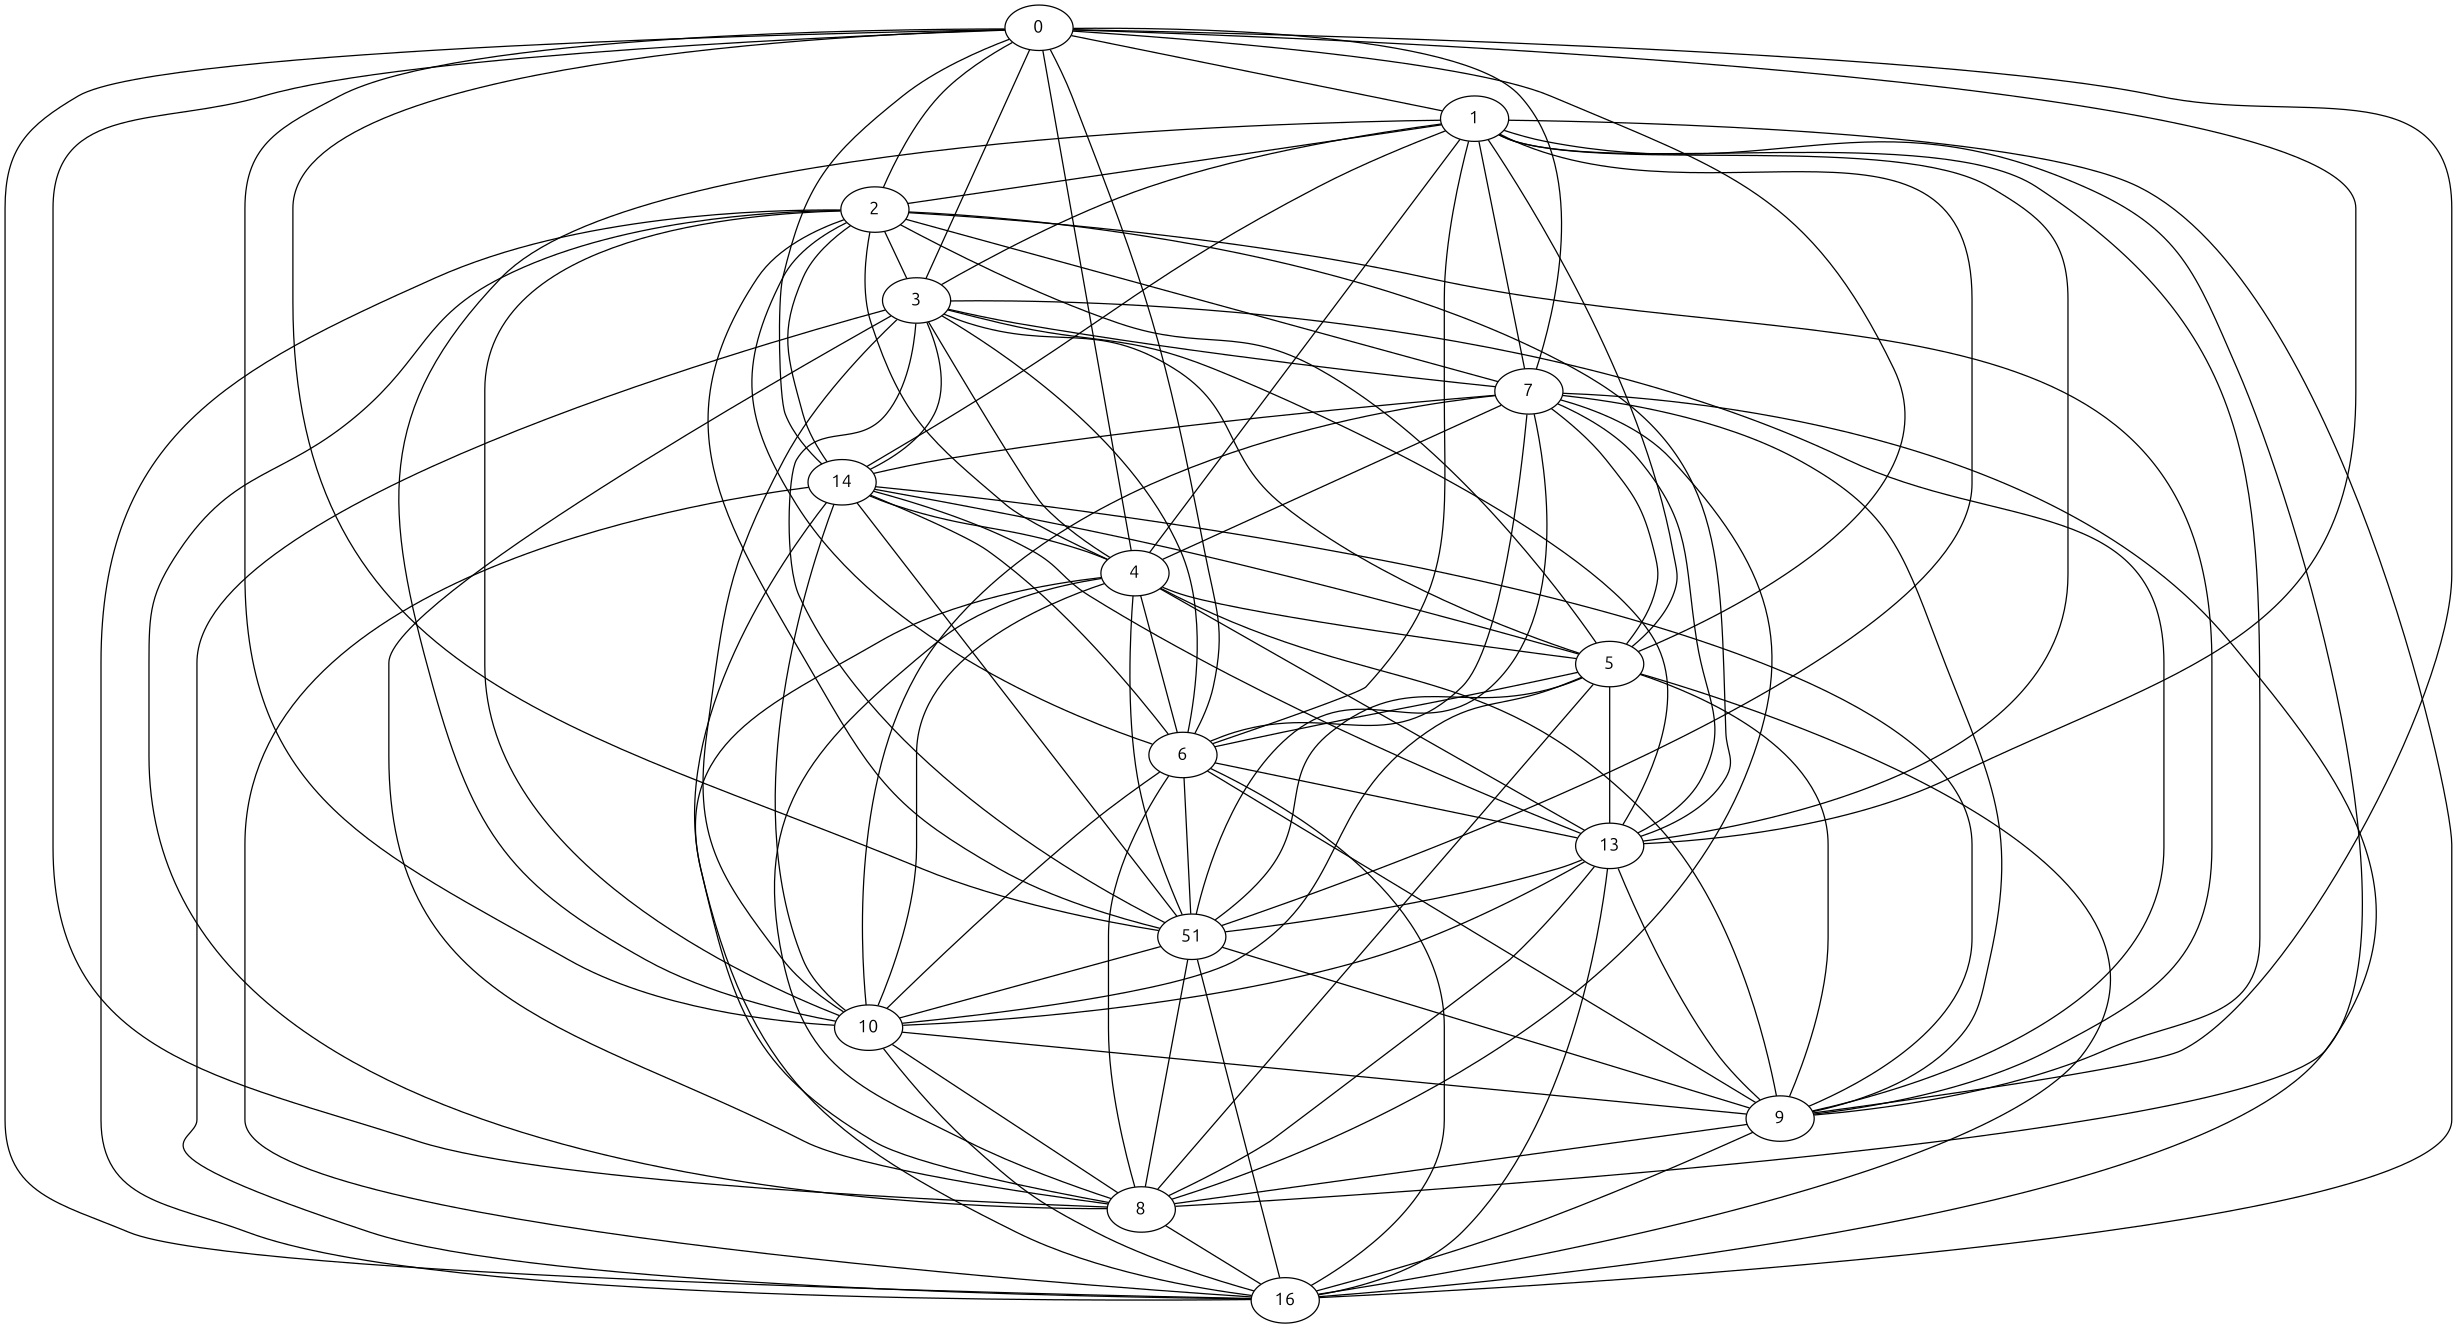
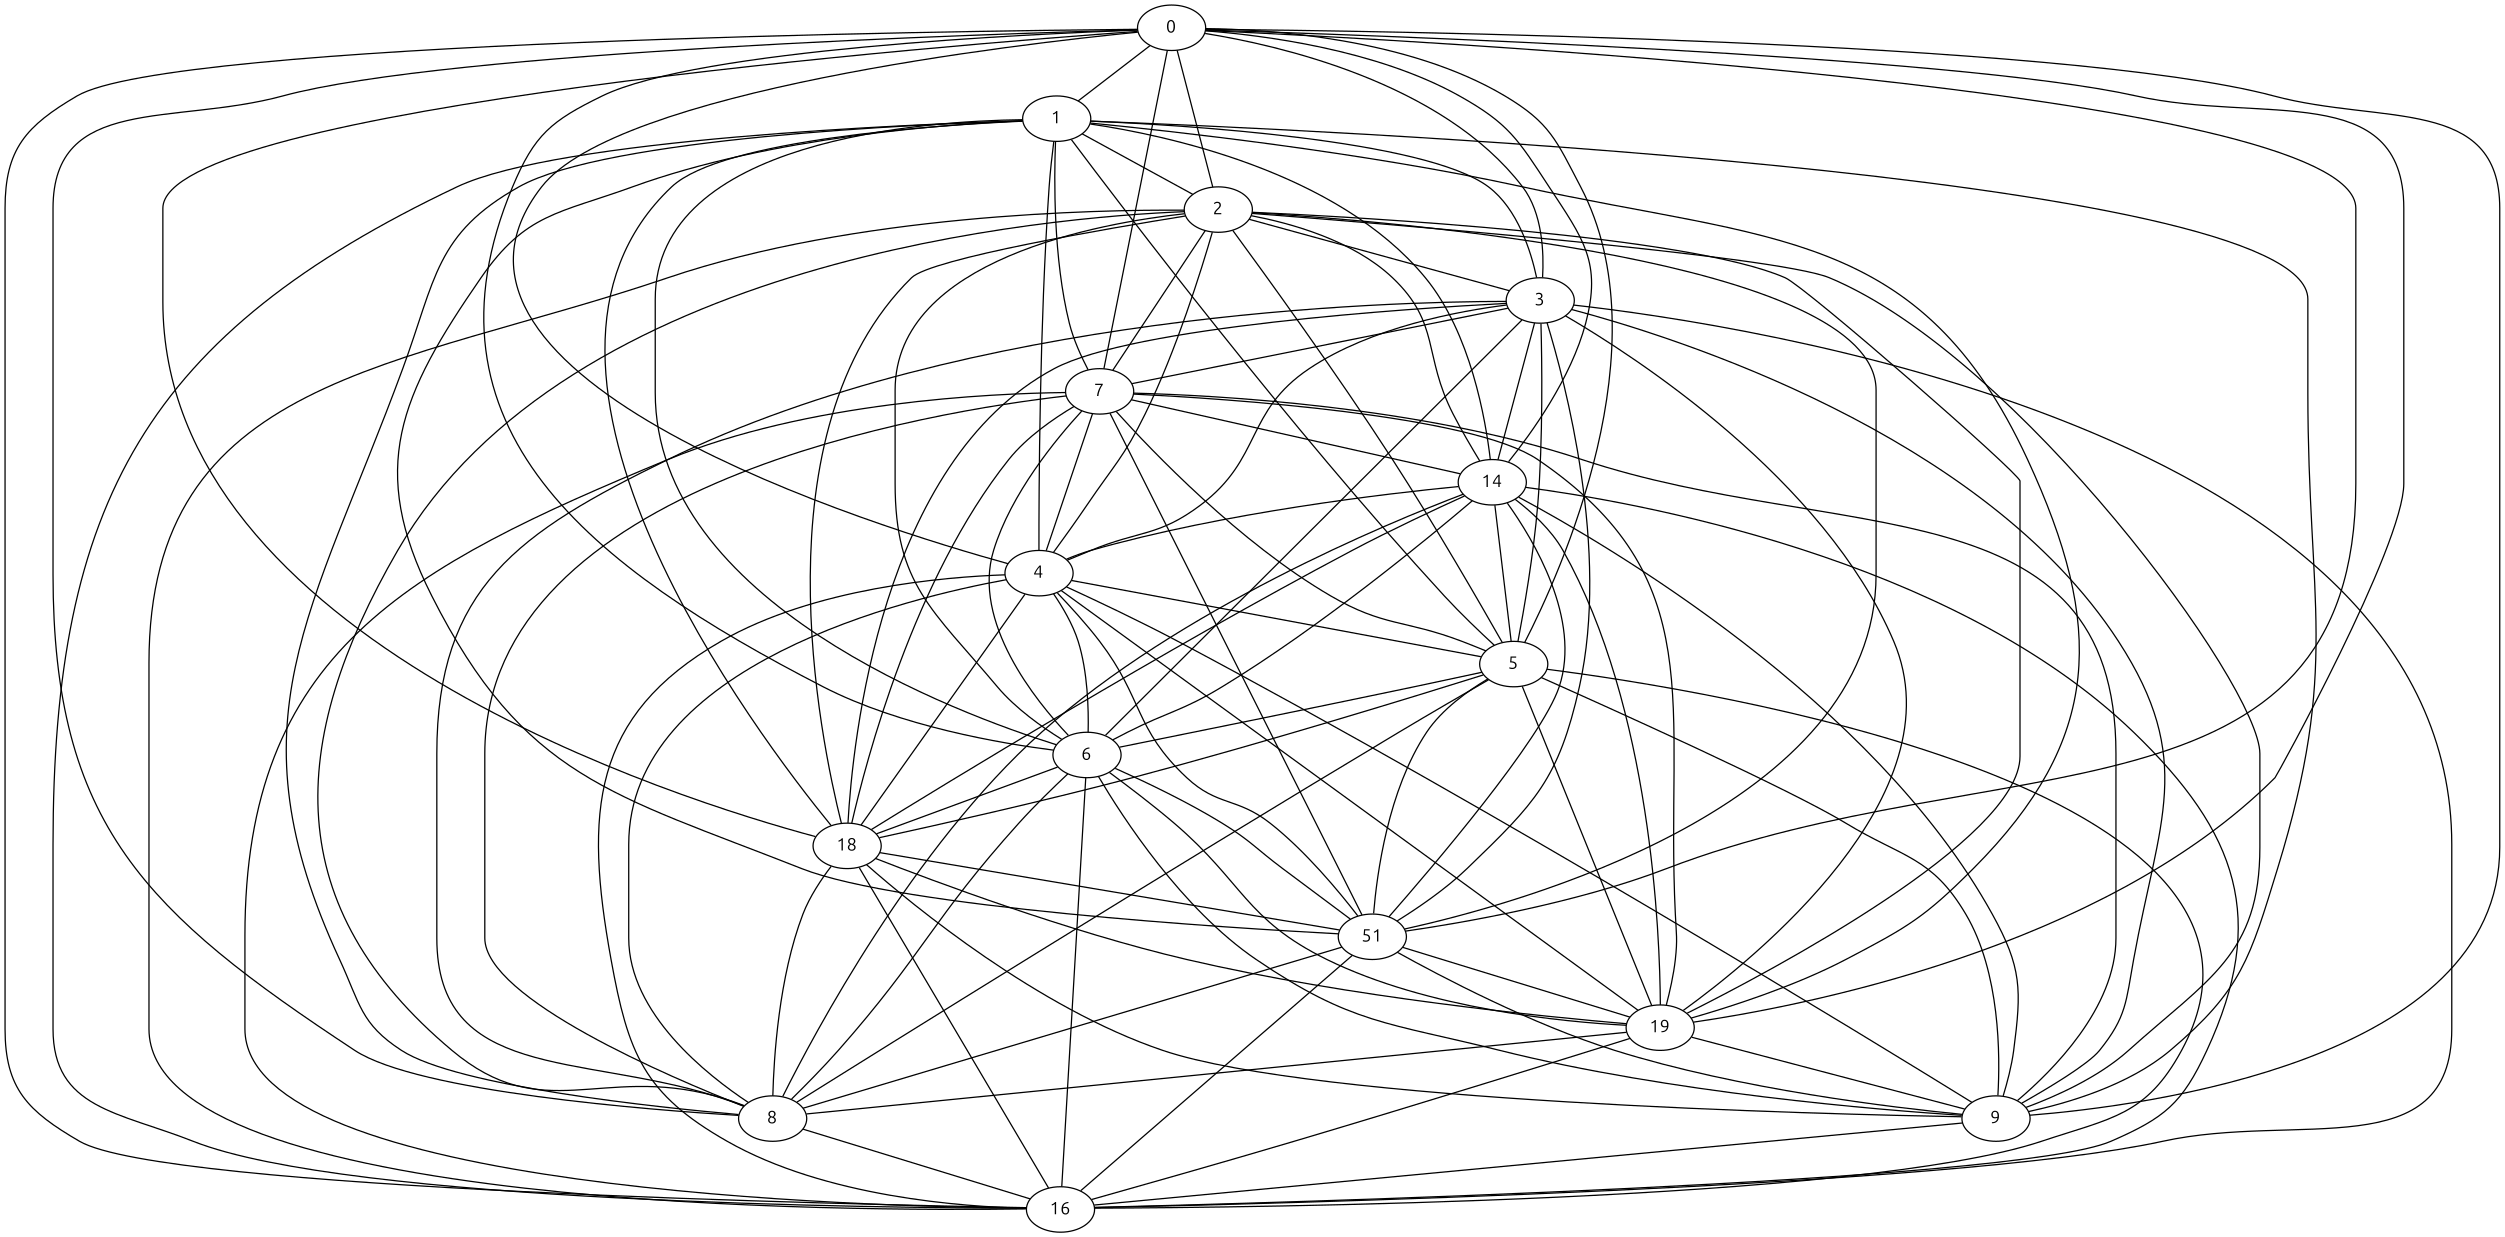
(1610, 846) -> (847, 846)
(869, 1028) -> (1660, 1028)
(1461, 1164) -> none
